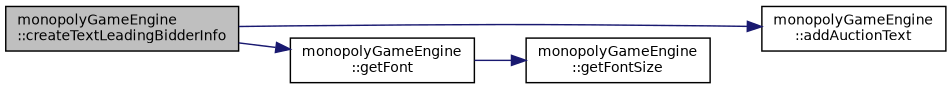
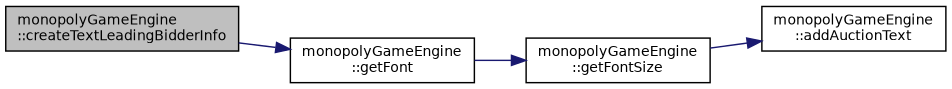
(493, 25) -> (729, 46)
